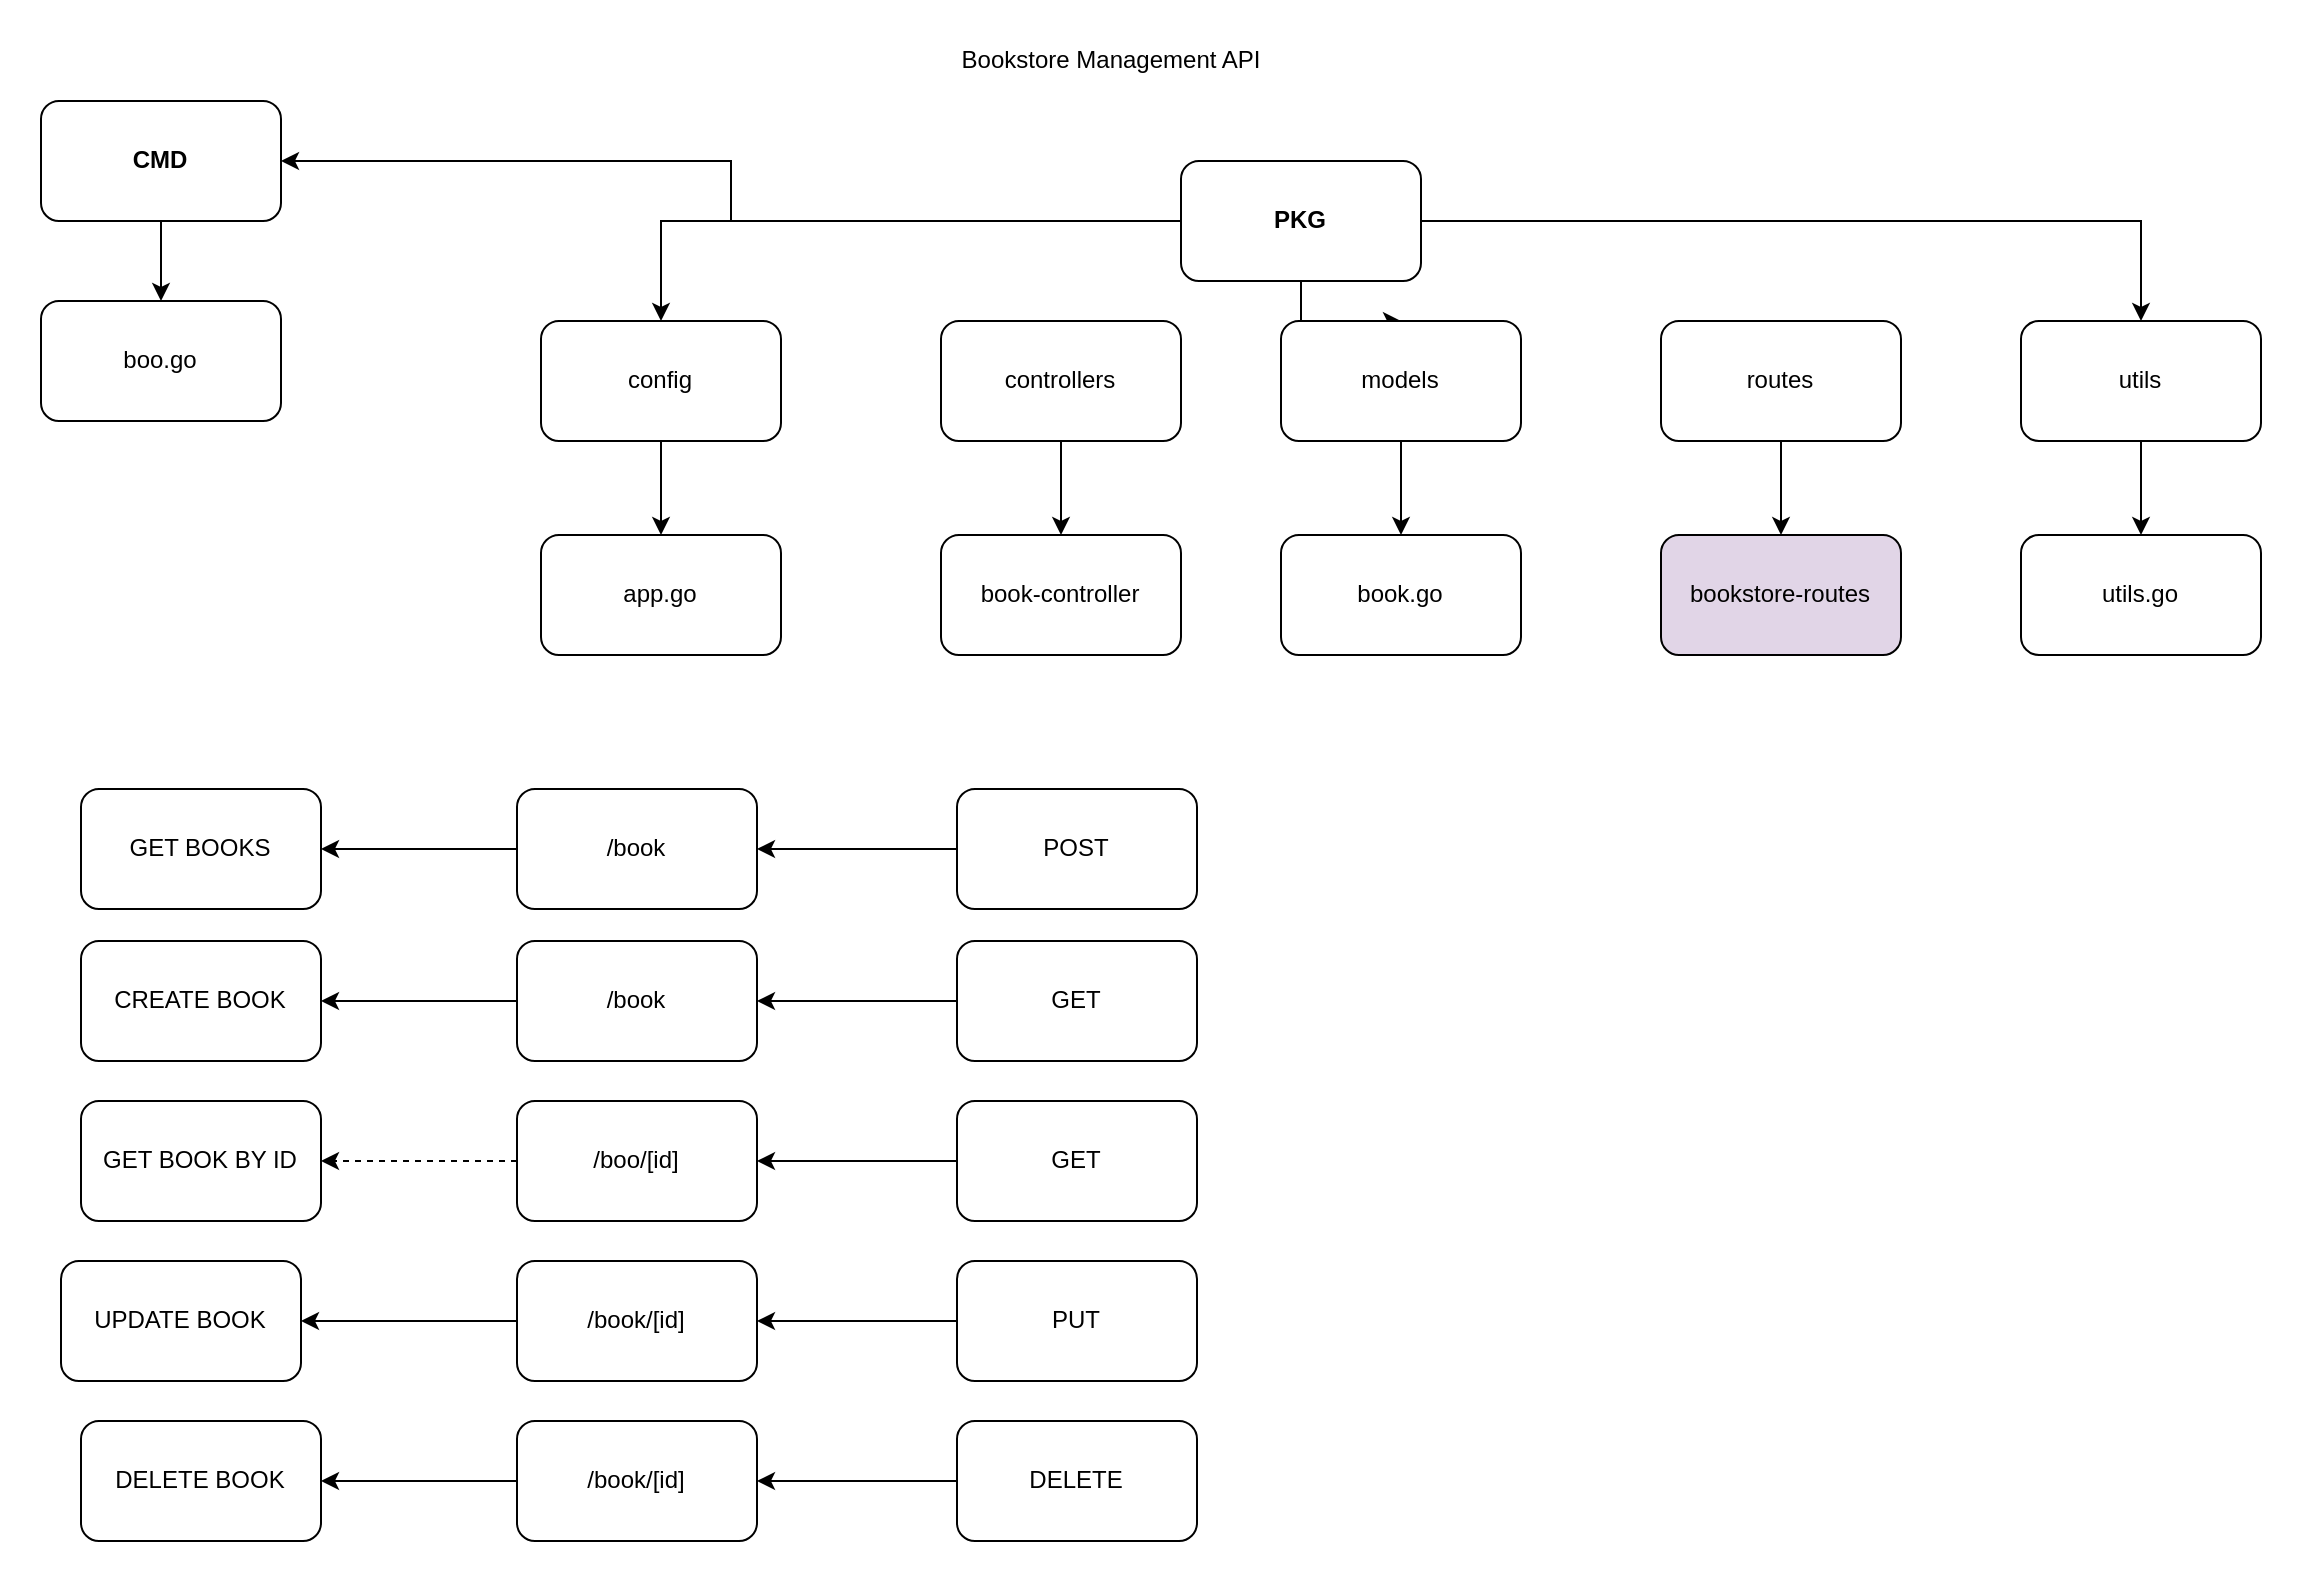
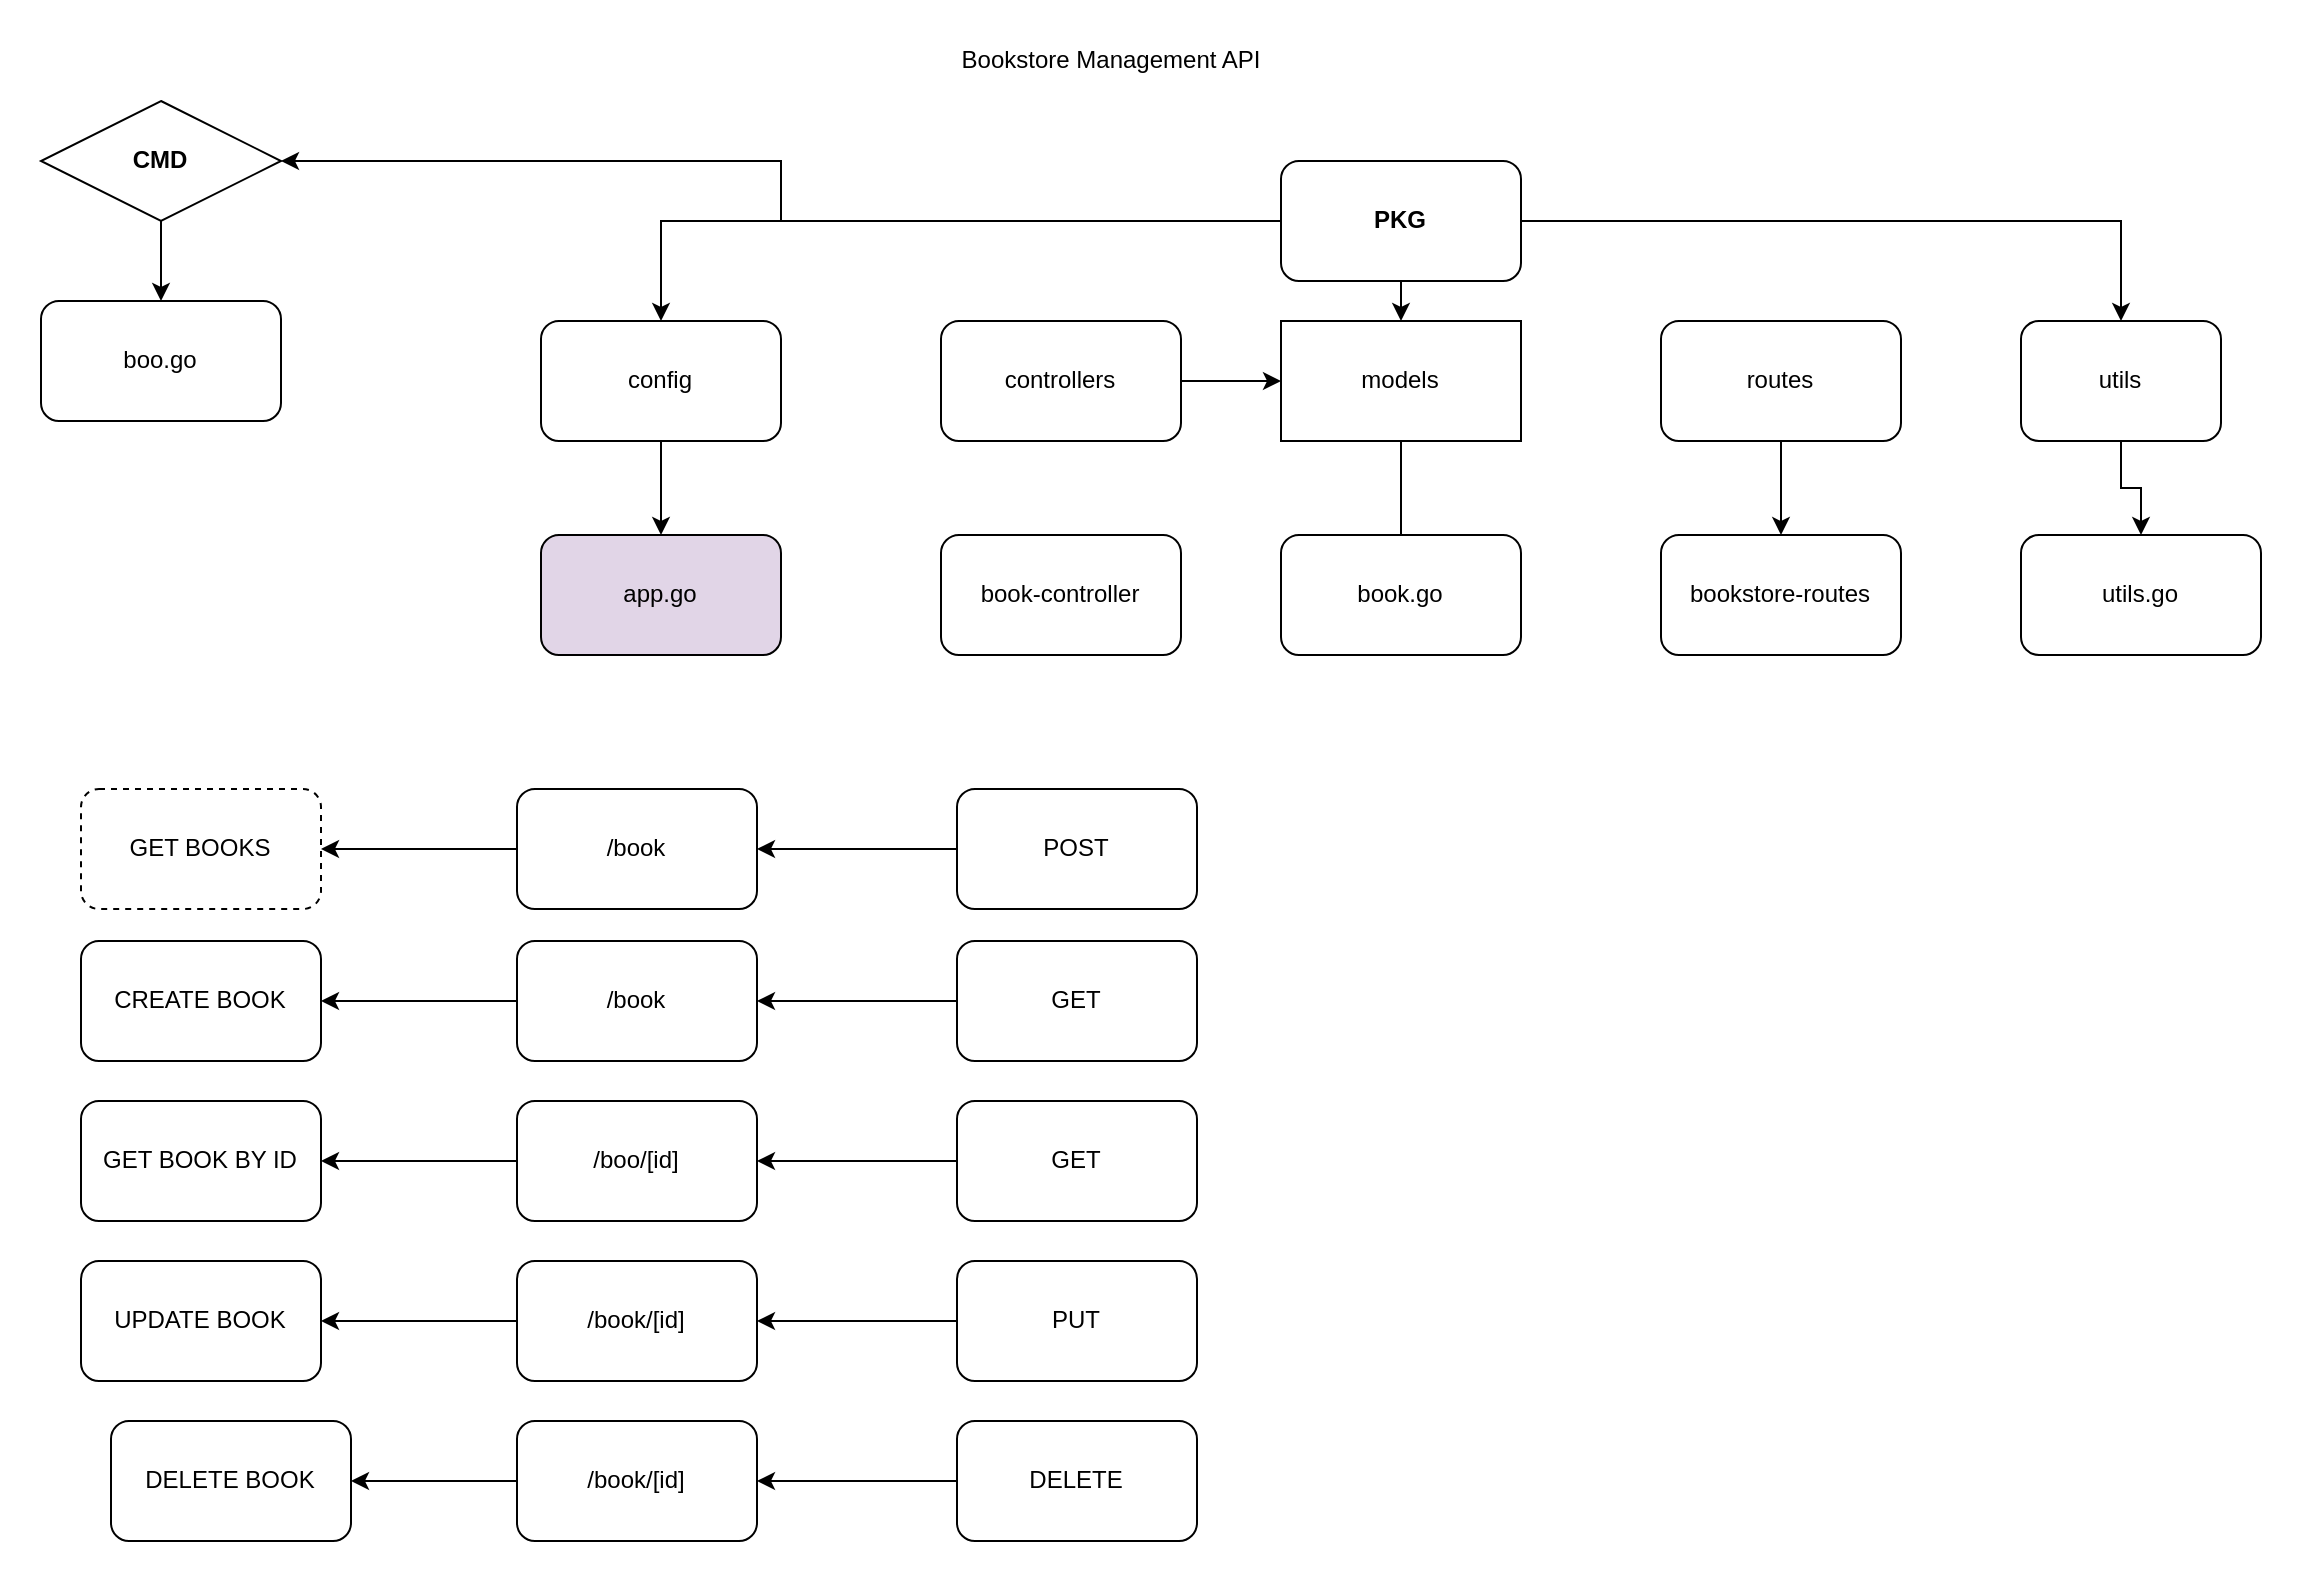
(161, 161) -> (161, 161)
(1301, 221) -> (1401, 221)
(1401, 381) -> (1401, 381)
(2141, 381) -> (2121, 381)
(1061, 481) -> (1224, 381)
(1401, 520) -> (1401, 525)
(661, 595) -> (661, 595)
(1781, 595) -> (1781, 595)
(201, 849) -> (201, 849)
(424, 1161) -> (424, 1161)
(181, 1321) -> (201, 1321)
(201, 1481) -> (231, 1481)
